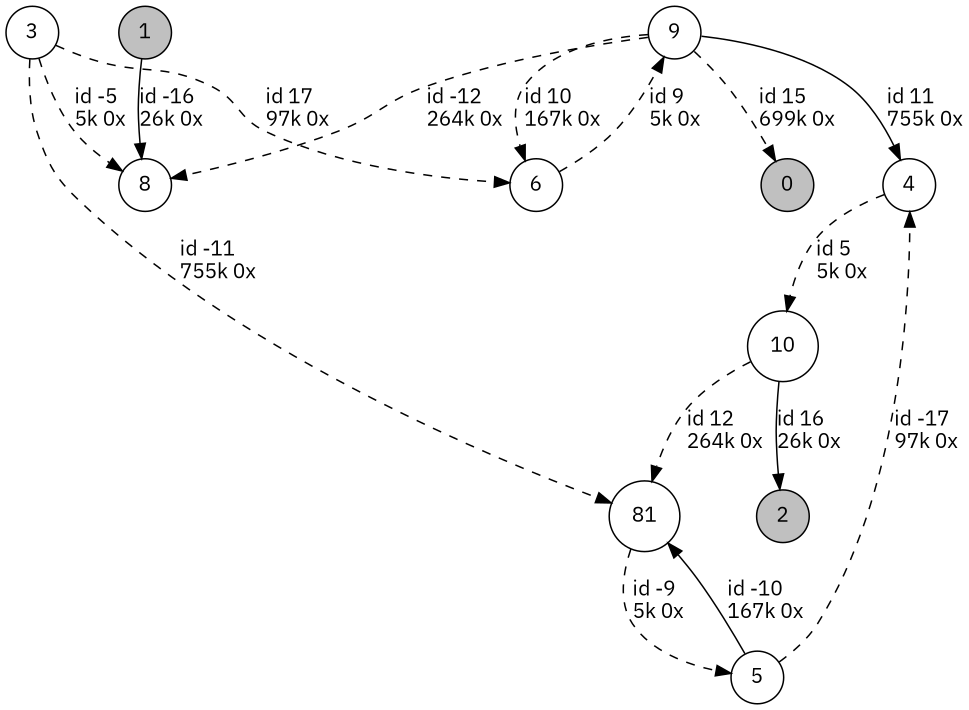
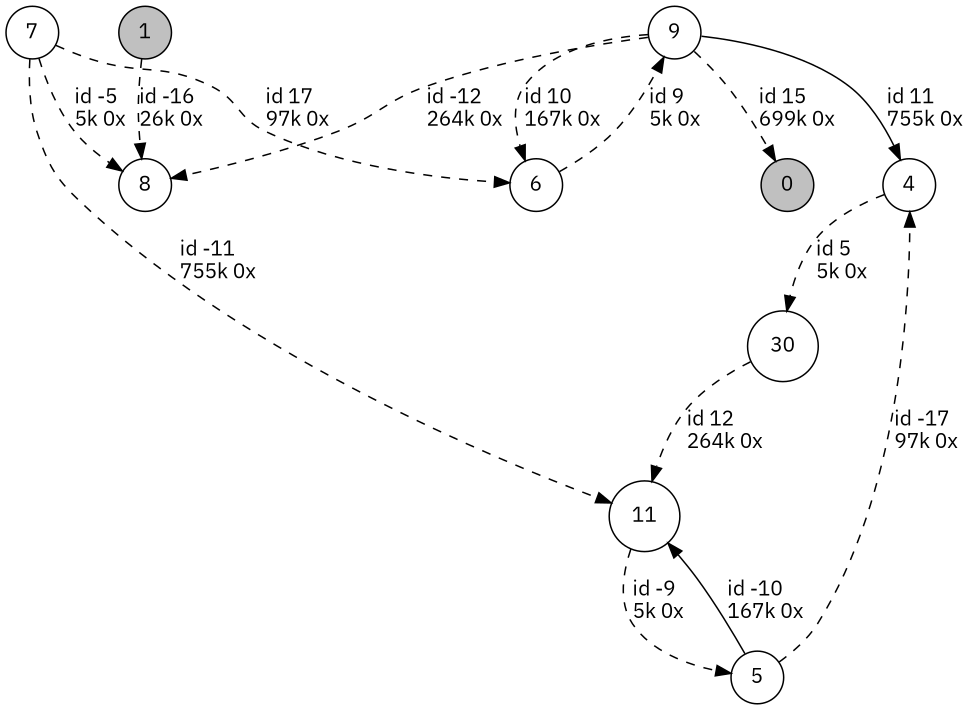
(32, 33) -> (32, 33)
(138, 101) -> (138, 101)
(783, 346) -> (783, 346)
(645, 516) -> (645, 516)
(783, 516) -> none
